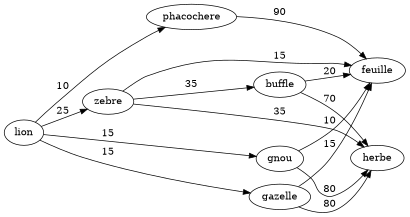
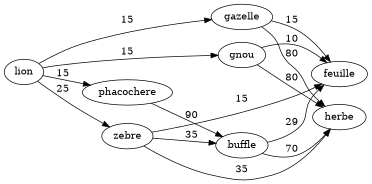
(302, 25) -> (184, 118)
(330, 72) -> (292, 122)
(63, 86) -> (63, 74)
